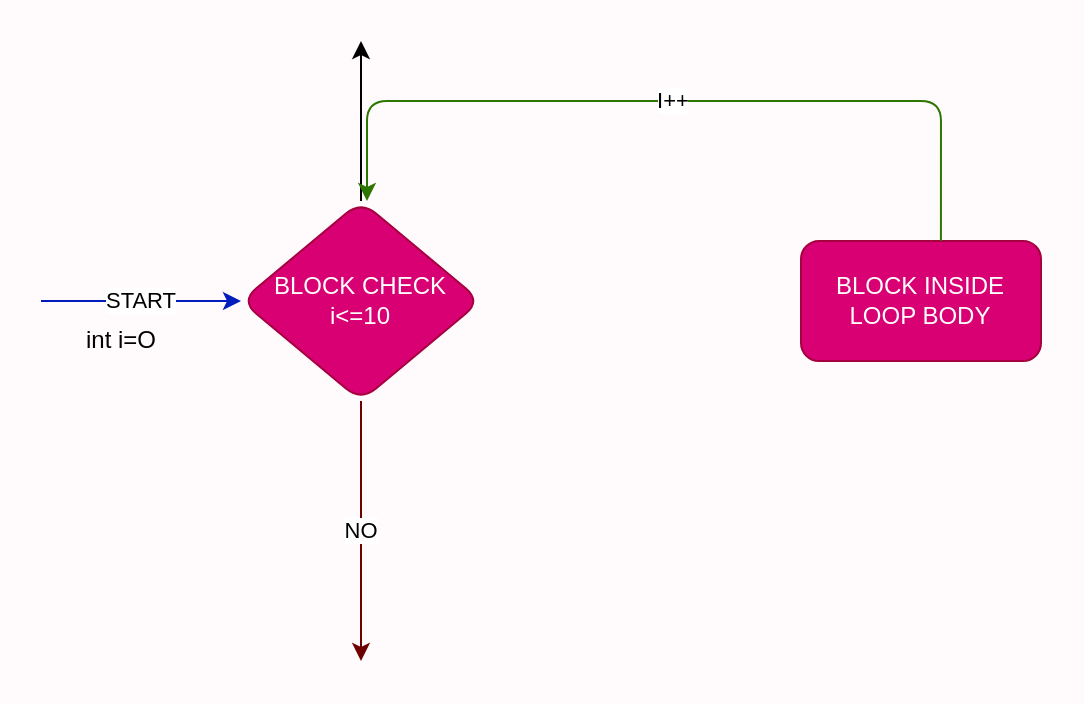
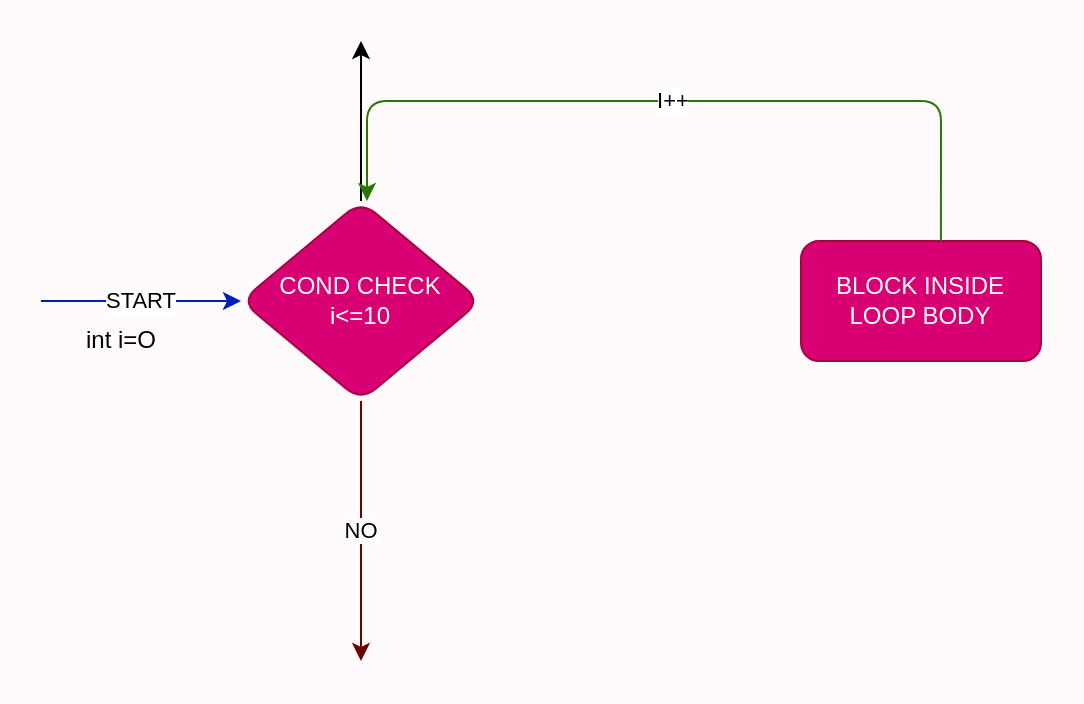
(361, 301) -> (361, 301)
